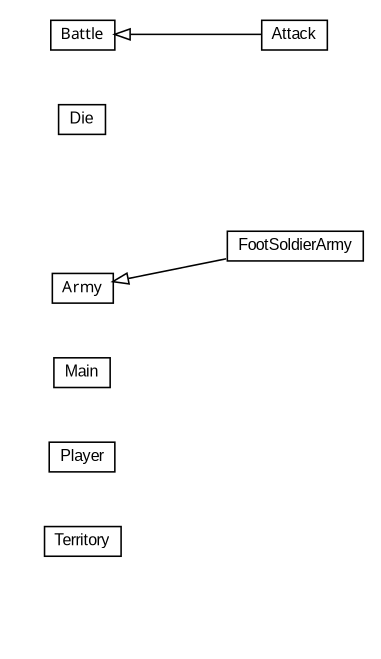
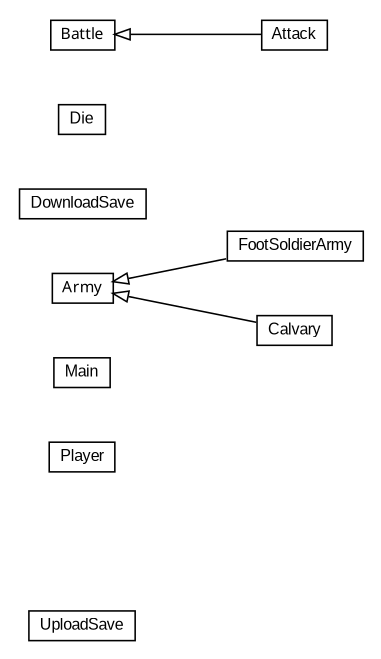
none -> (82, 203)
none -> (295, 330)
(82, 541) -> none
none -> (82, 625)
